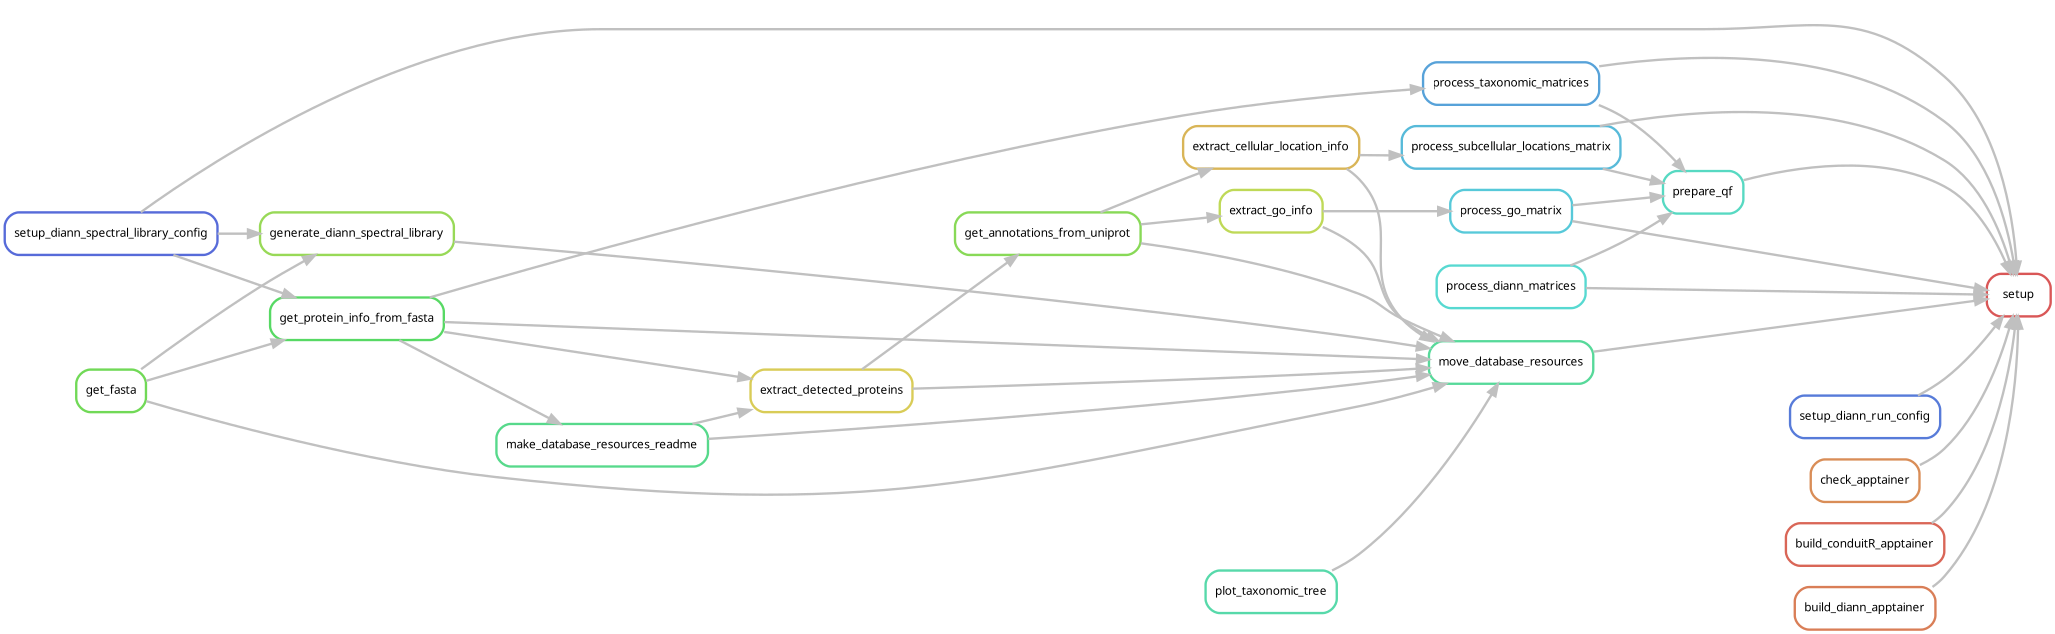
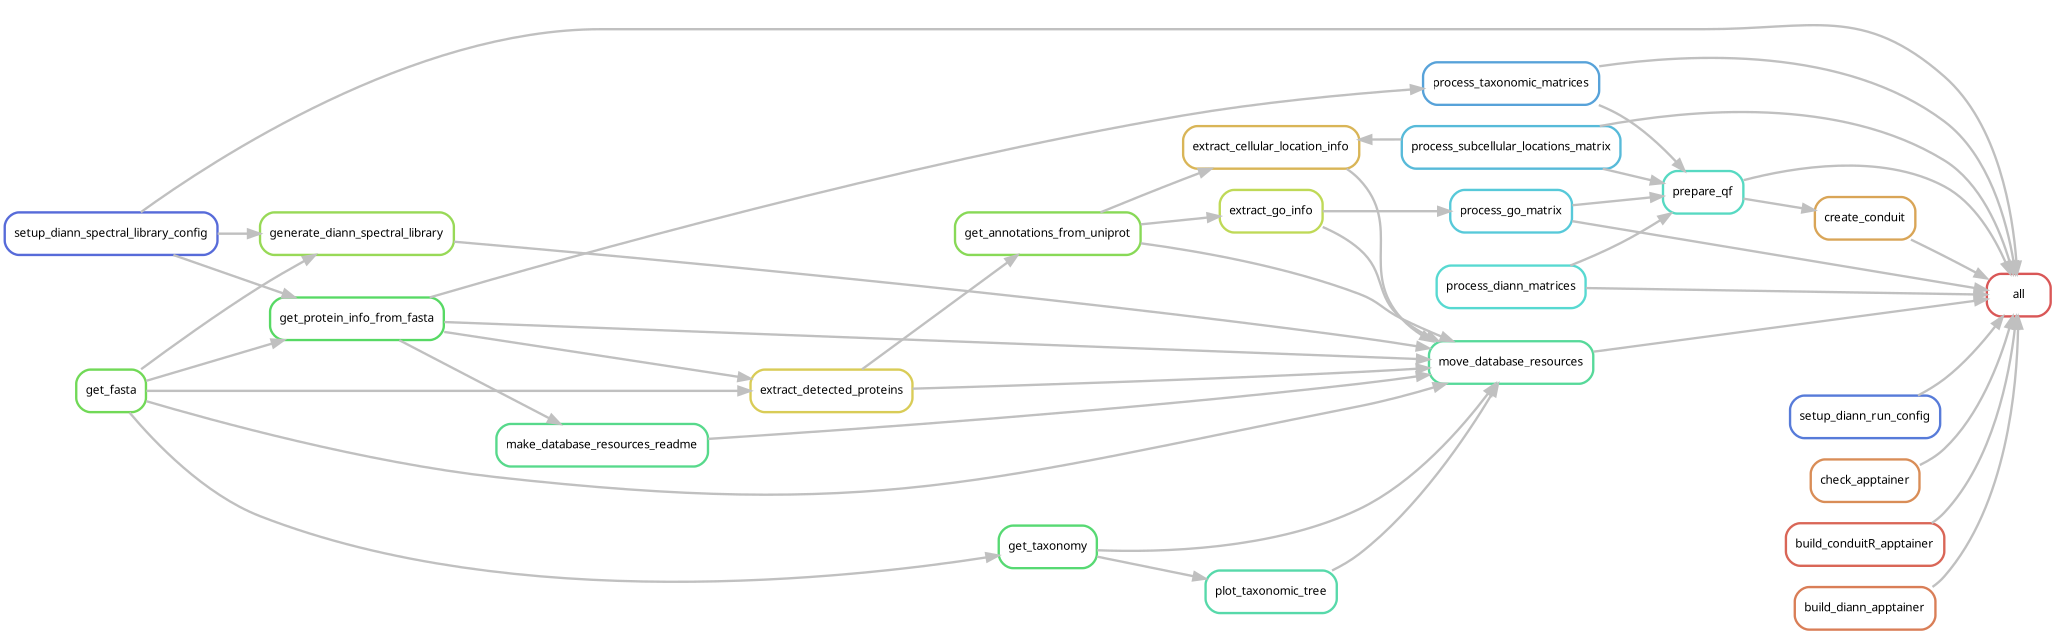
(1374, 155) -> (1386, 139)
none -> (1865, 218)
(2019, 295) -> (2019, 295)
(716, 418) -> (442, 391)
none -> (1048, 547)
